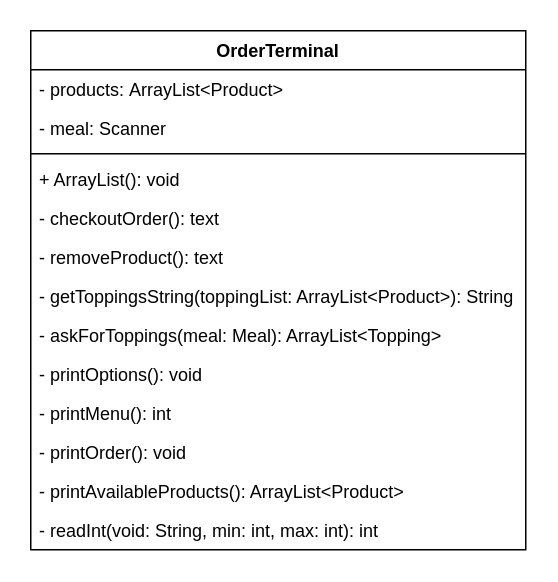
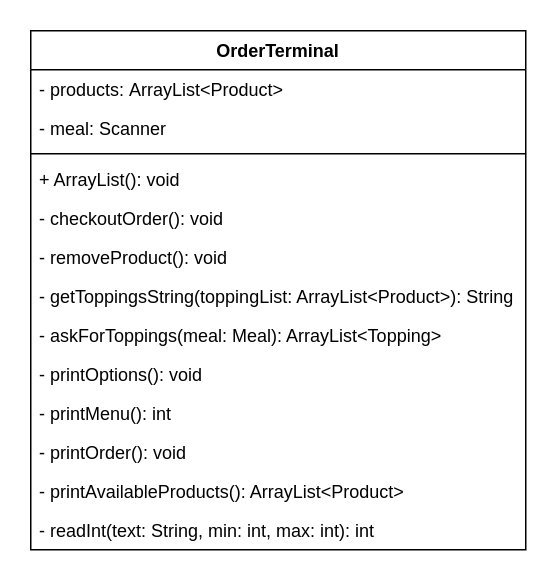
(148, 219) -> (146, 219)
(148, 258) -> (146, 258)
(236, 531) -> (239, 531)
